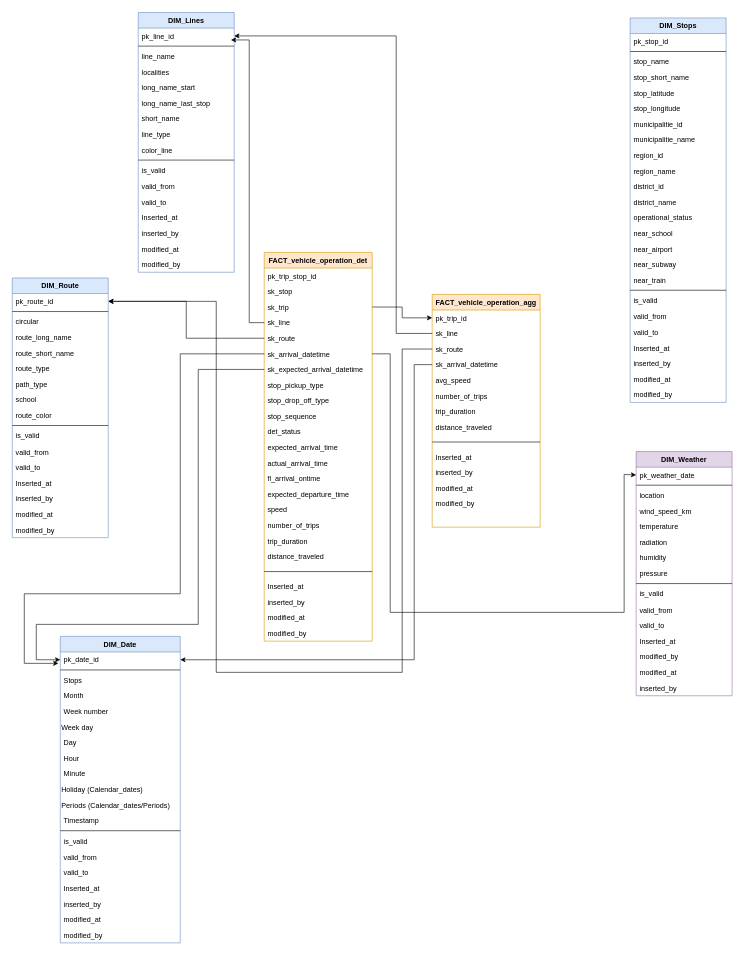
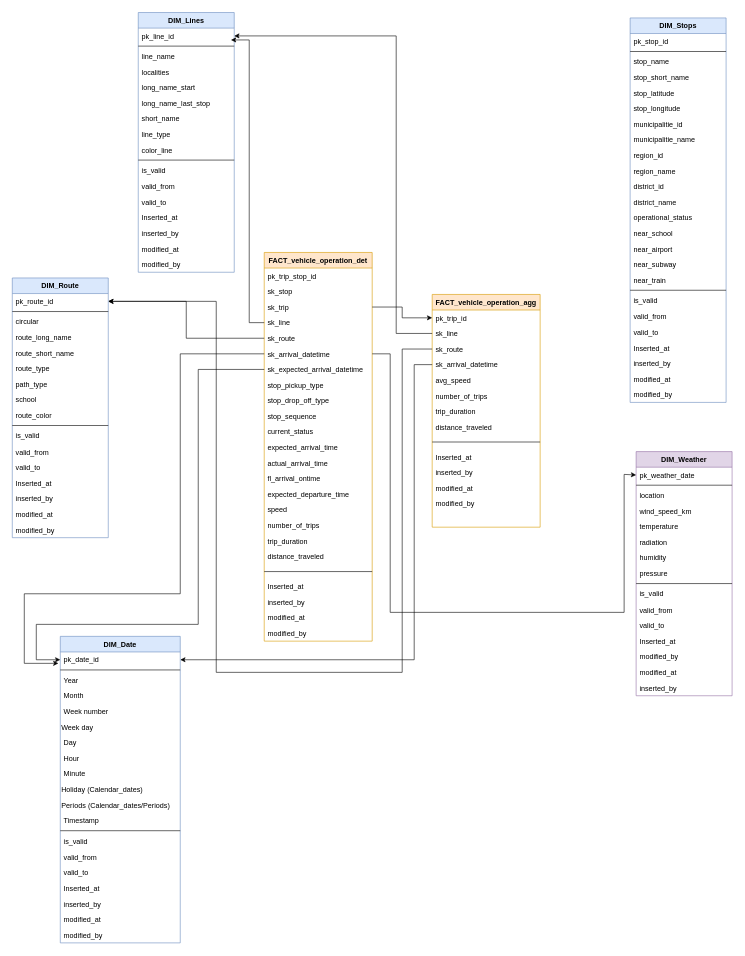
(288, 432) -> (296, 432)
(74, 680) -> (72, 680)
